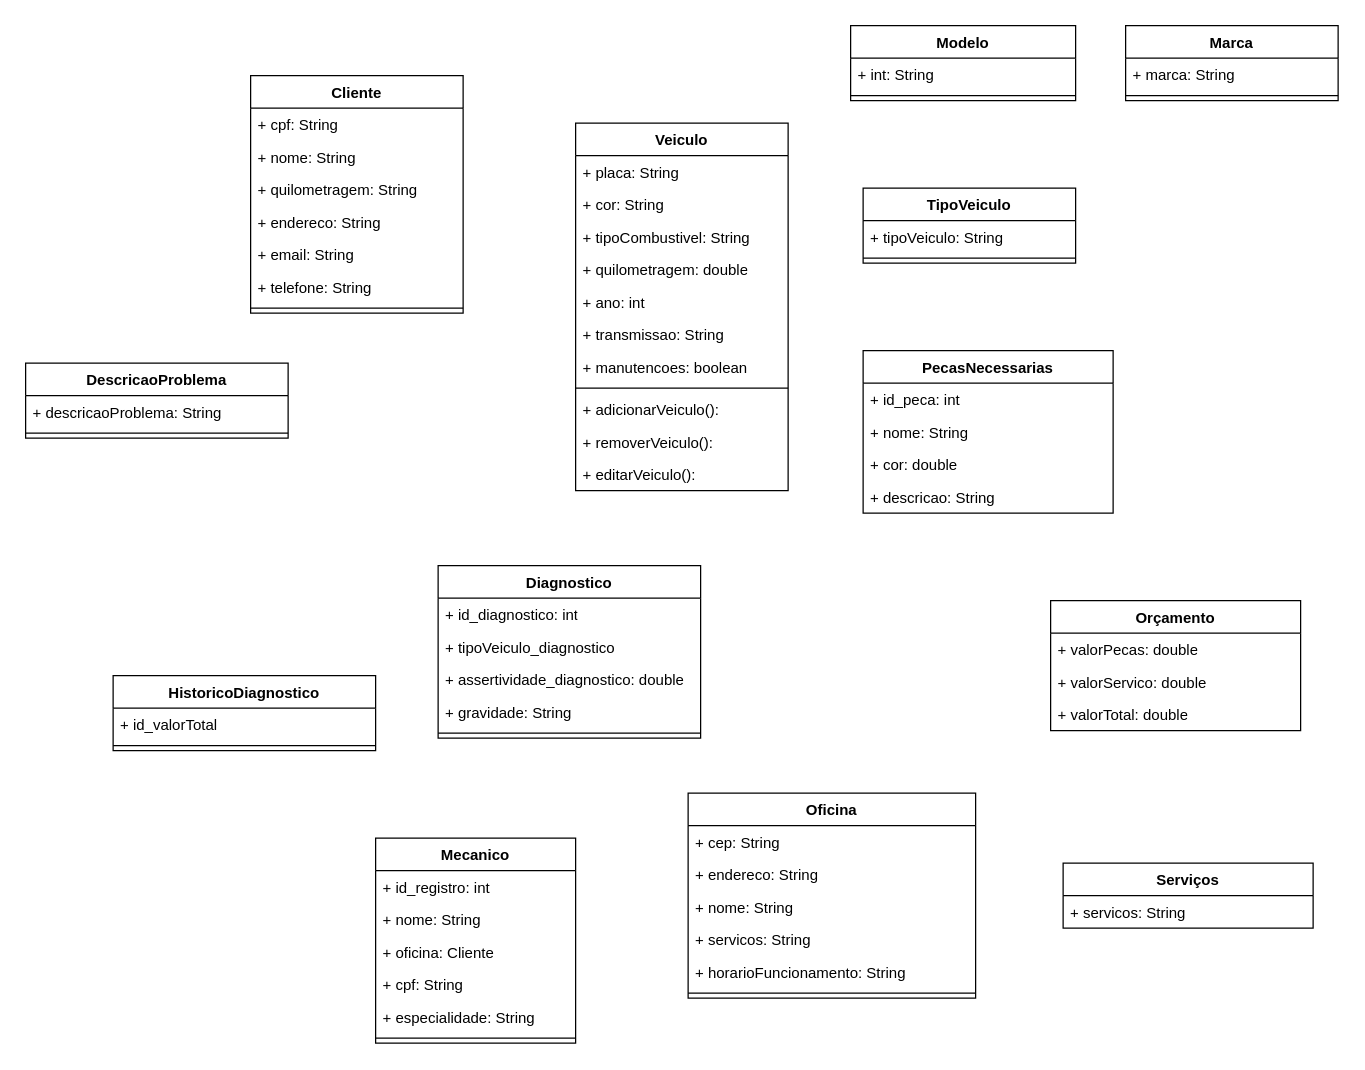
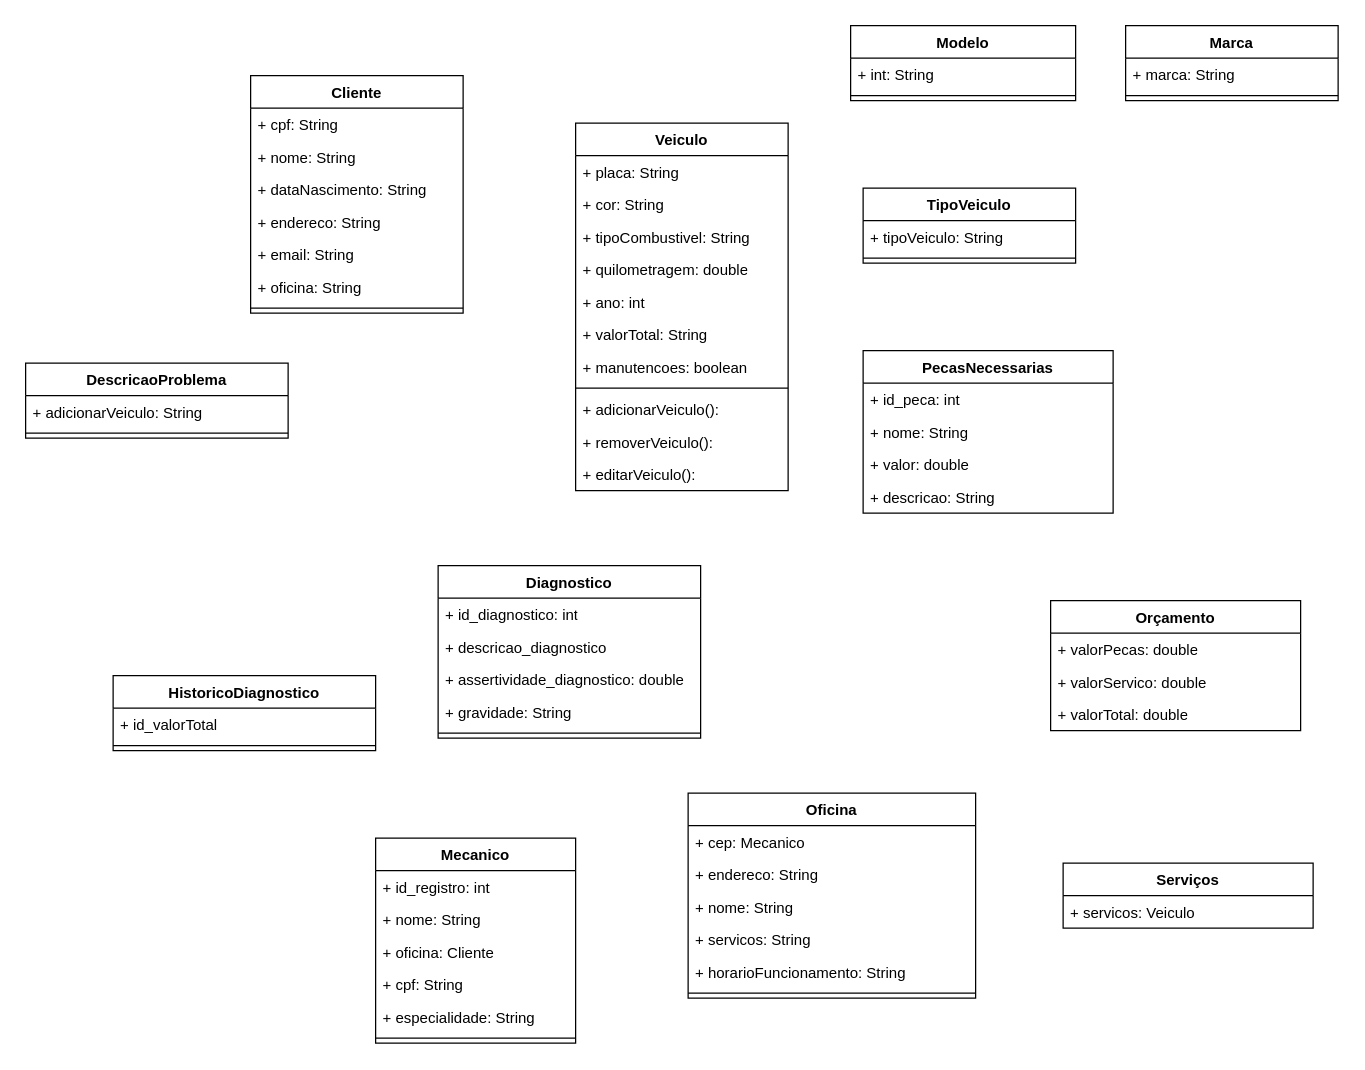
(343, 191) -> (349, 191)
(324, 288) -> (318, 288)
(662, 336) -> (655, 336)
(135, 413) -> (127, 413)
(917, 466) -> (924, 466)
(539, 648) -> (534, 648)
(742, 843) -> (751, 843)
(1138, 913) -> (1141, 913)
